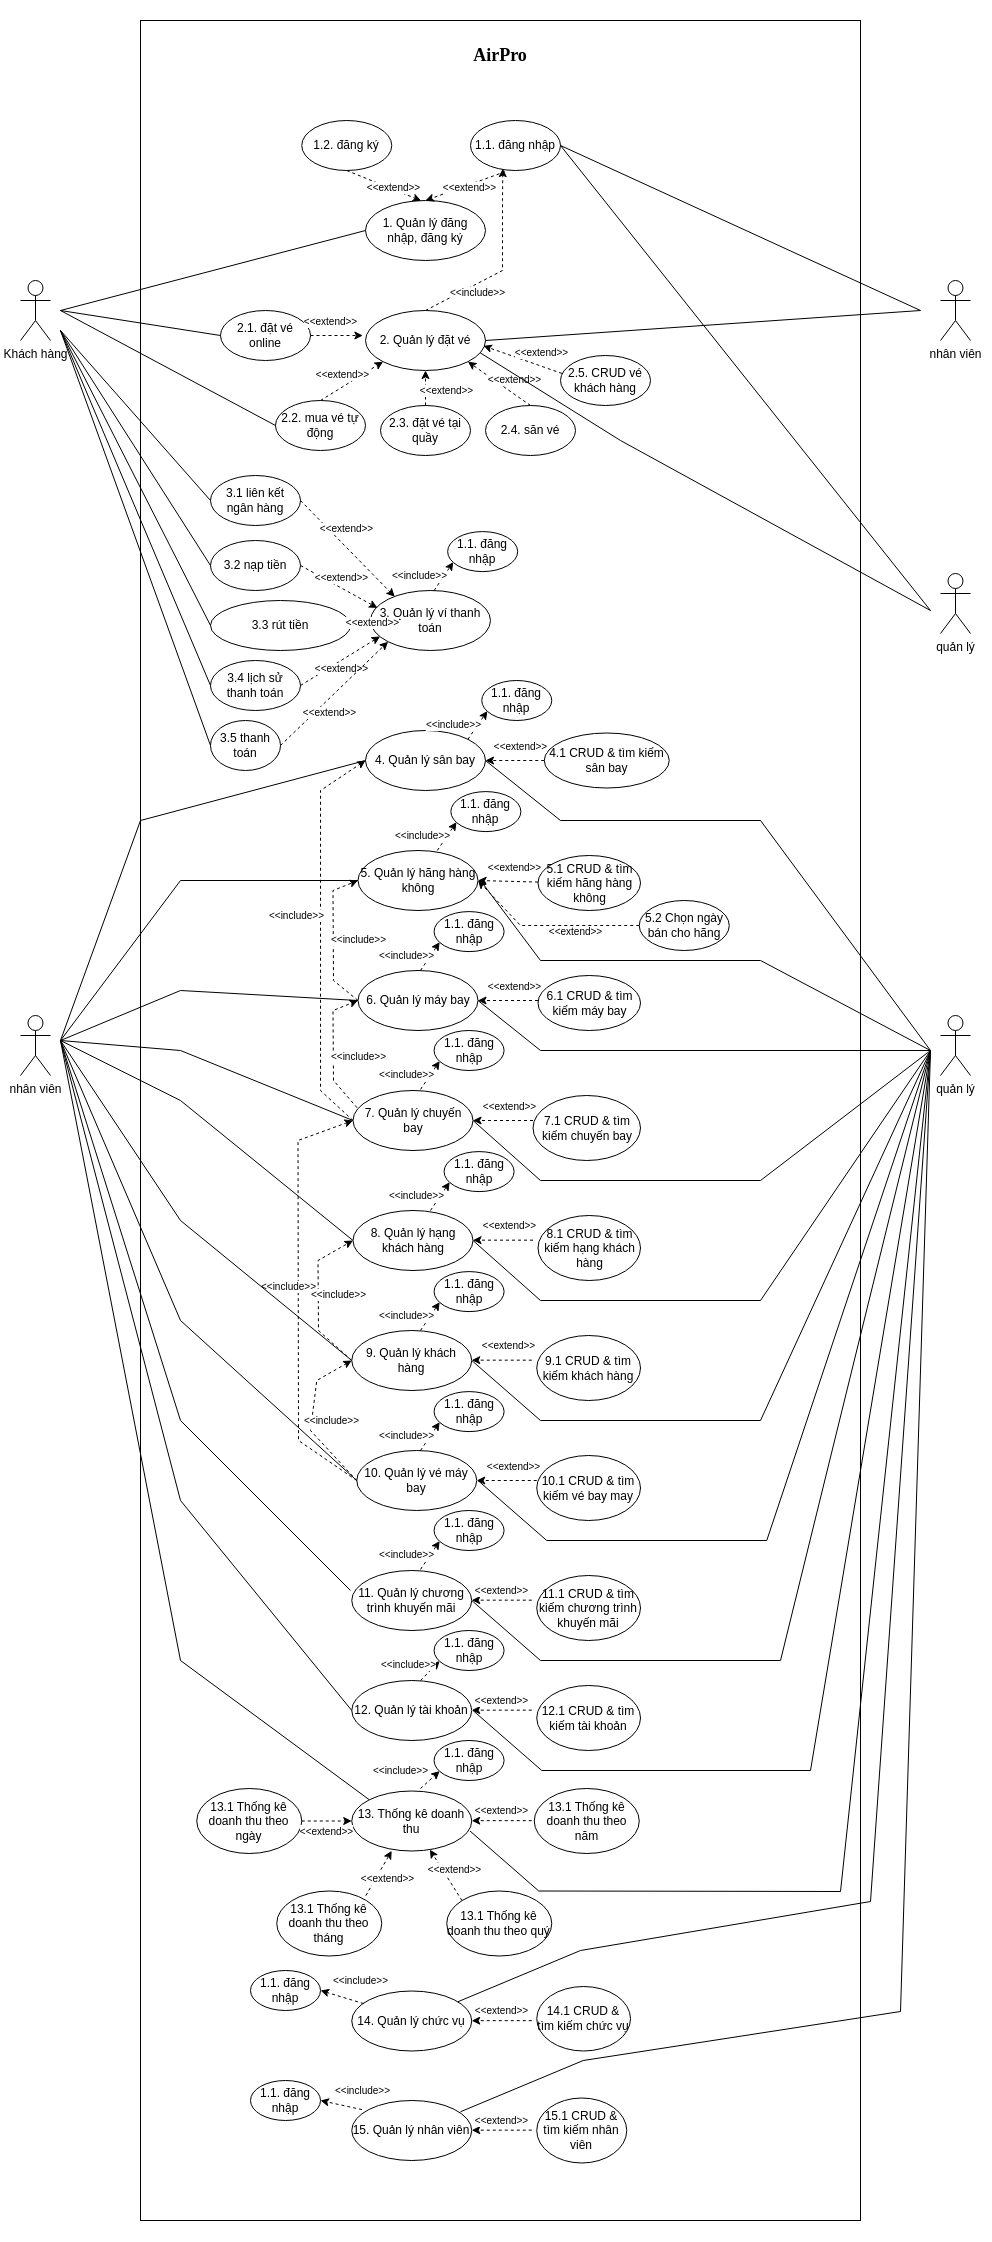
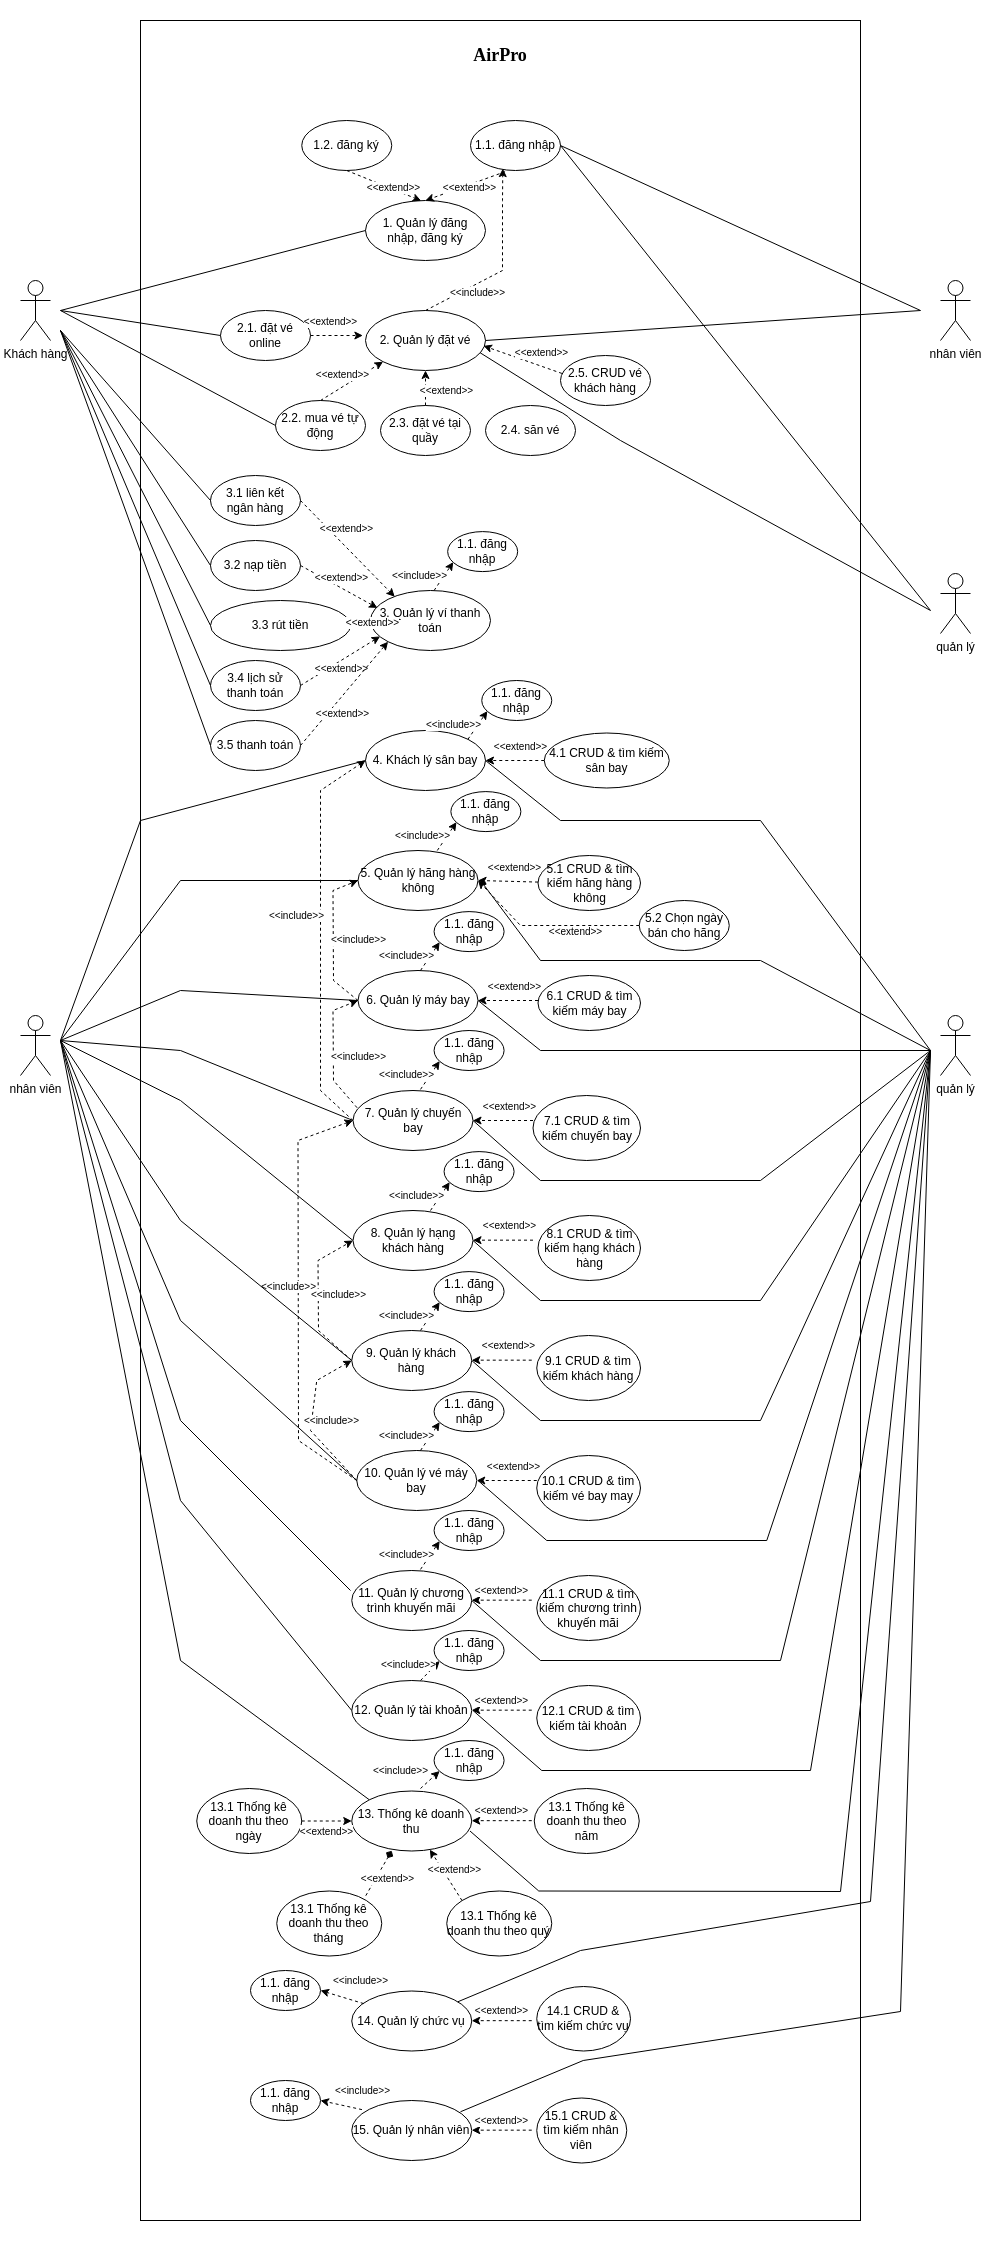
(502, 385) -> none
(246, 746) -> (256, 746)
(426, 761) -> (426, 761)
(388, 1858) -> (387, 1858)
